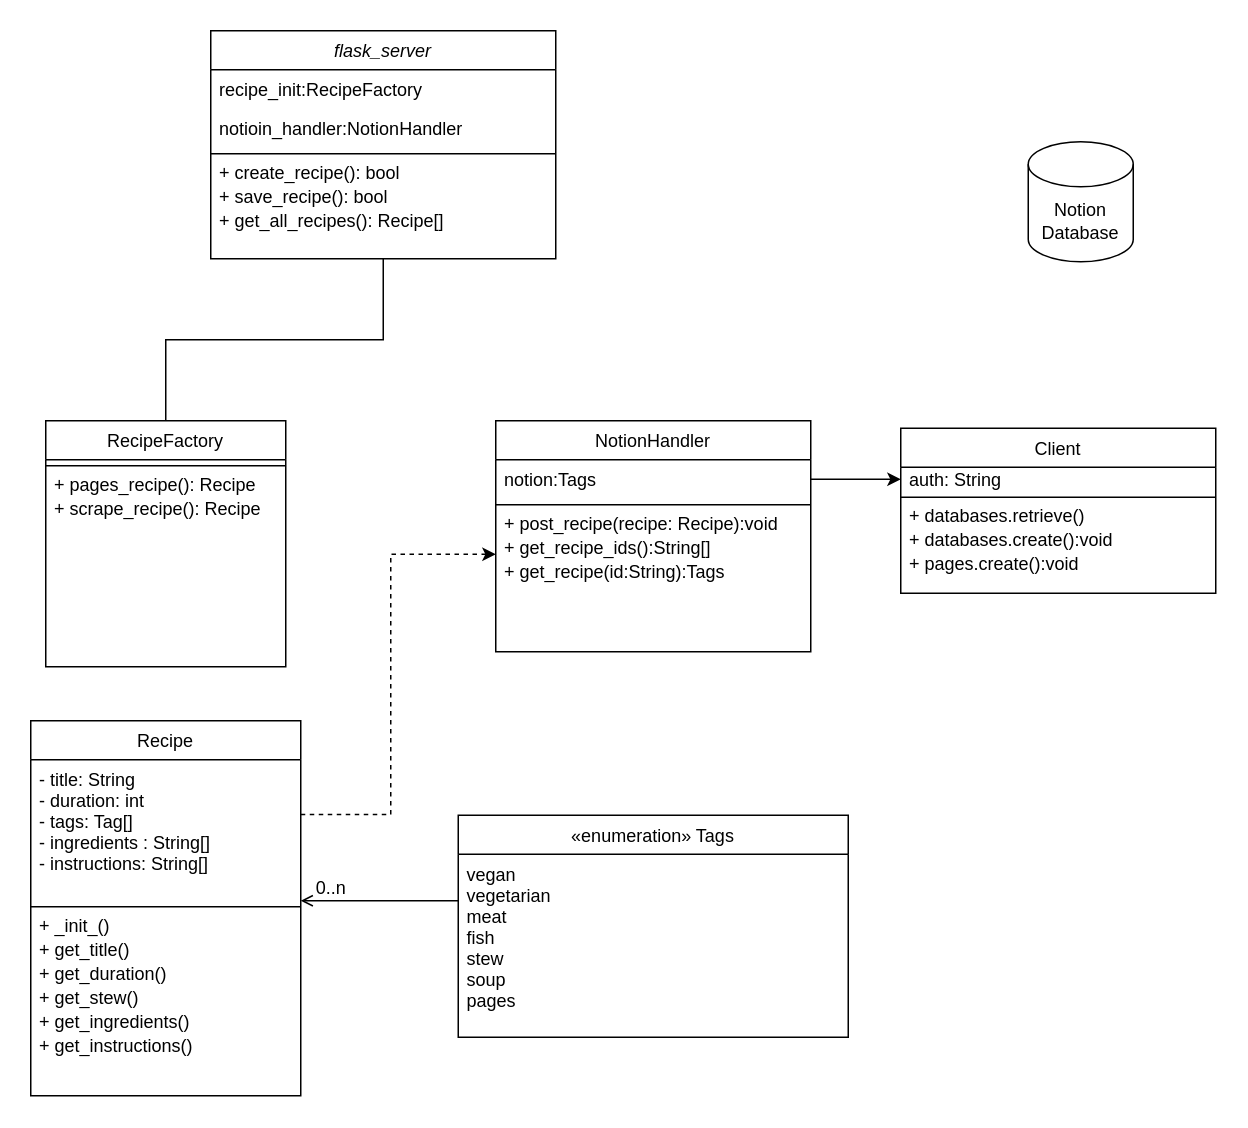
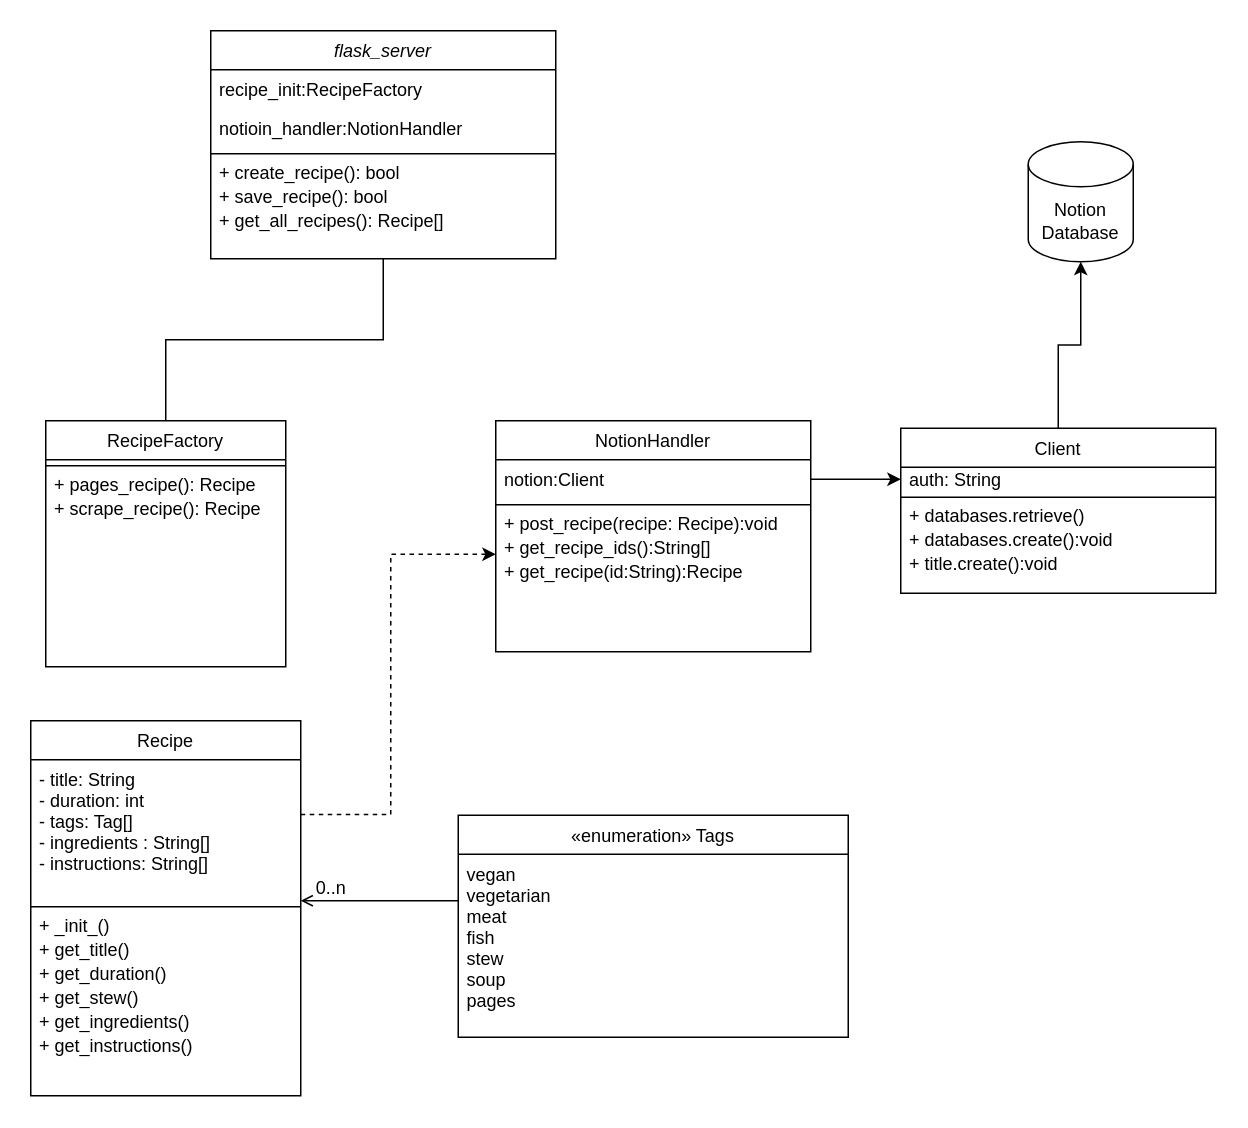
none -> (1064, 345)
(555, 480) -> (560, 480)
(1005, 564) -> (1001, 564)
(631, 572) -> (639, 572)
